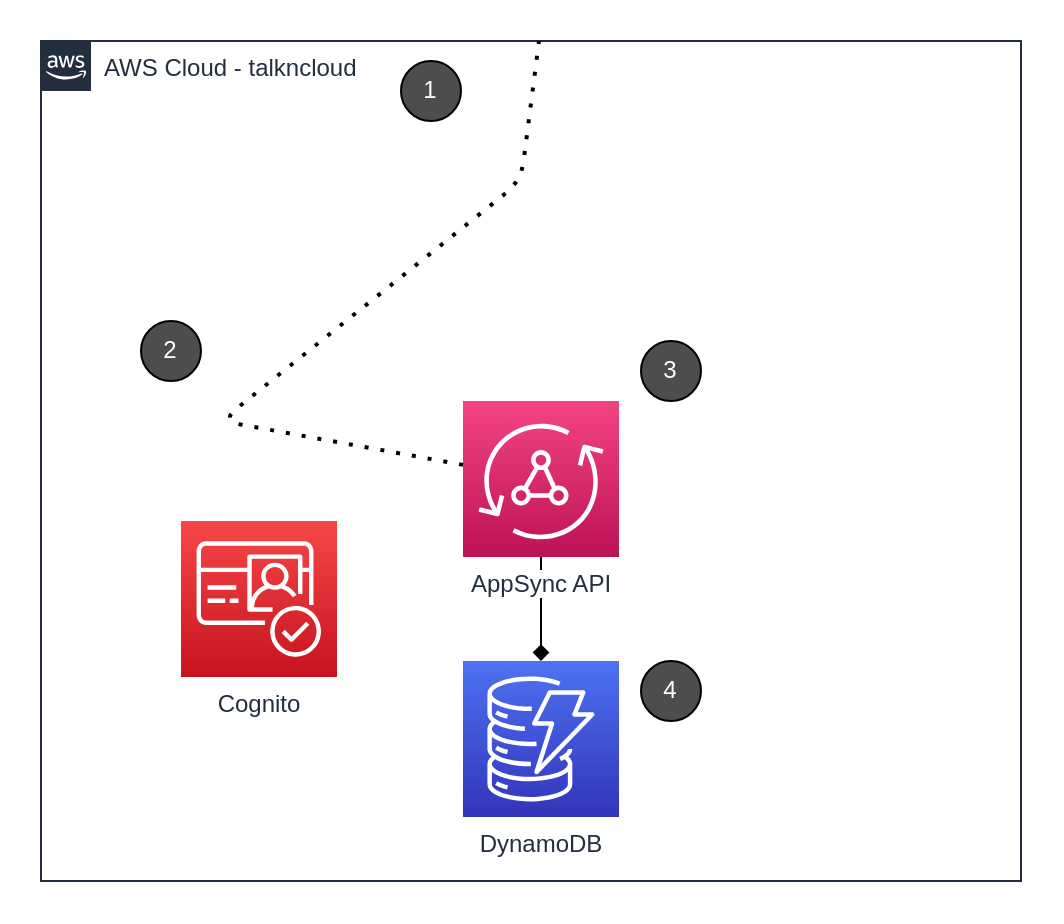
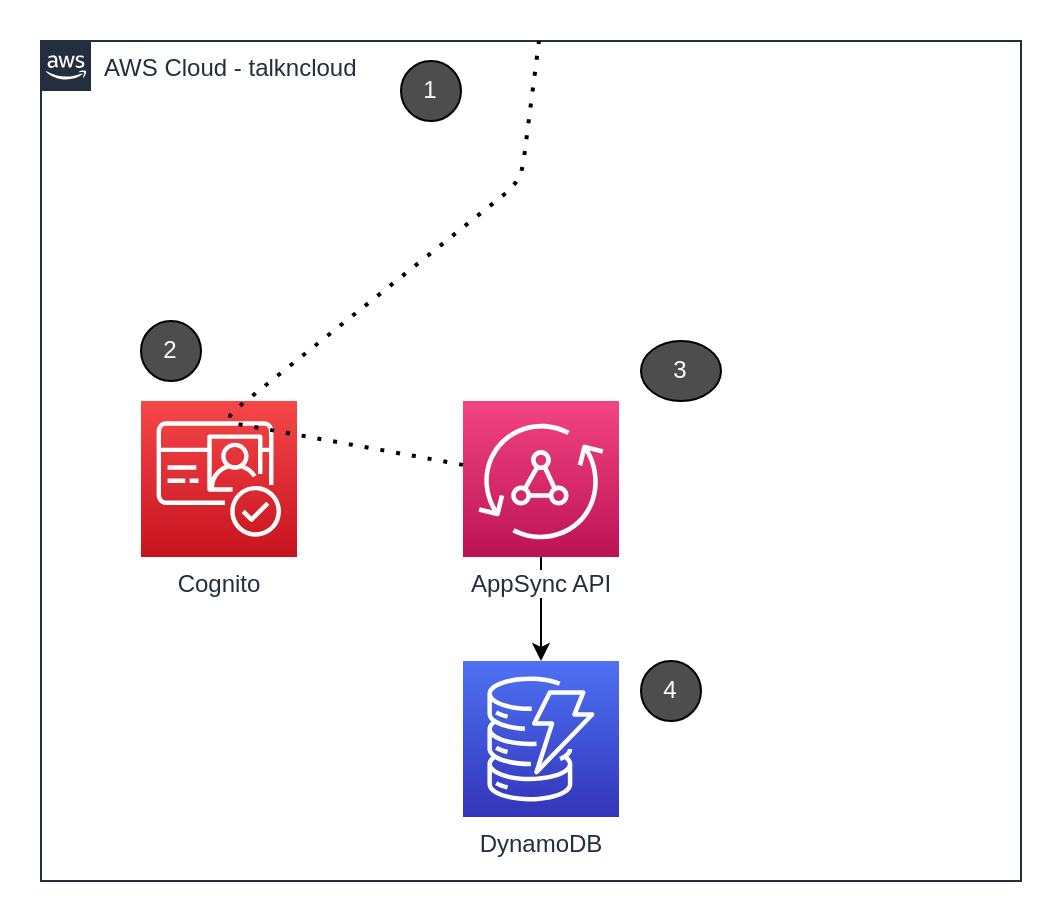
(671, 371) -> (681, 371)
(259, 599) -> (219, 479)
(541, 645) -> (541, 646)
